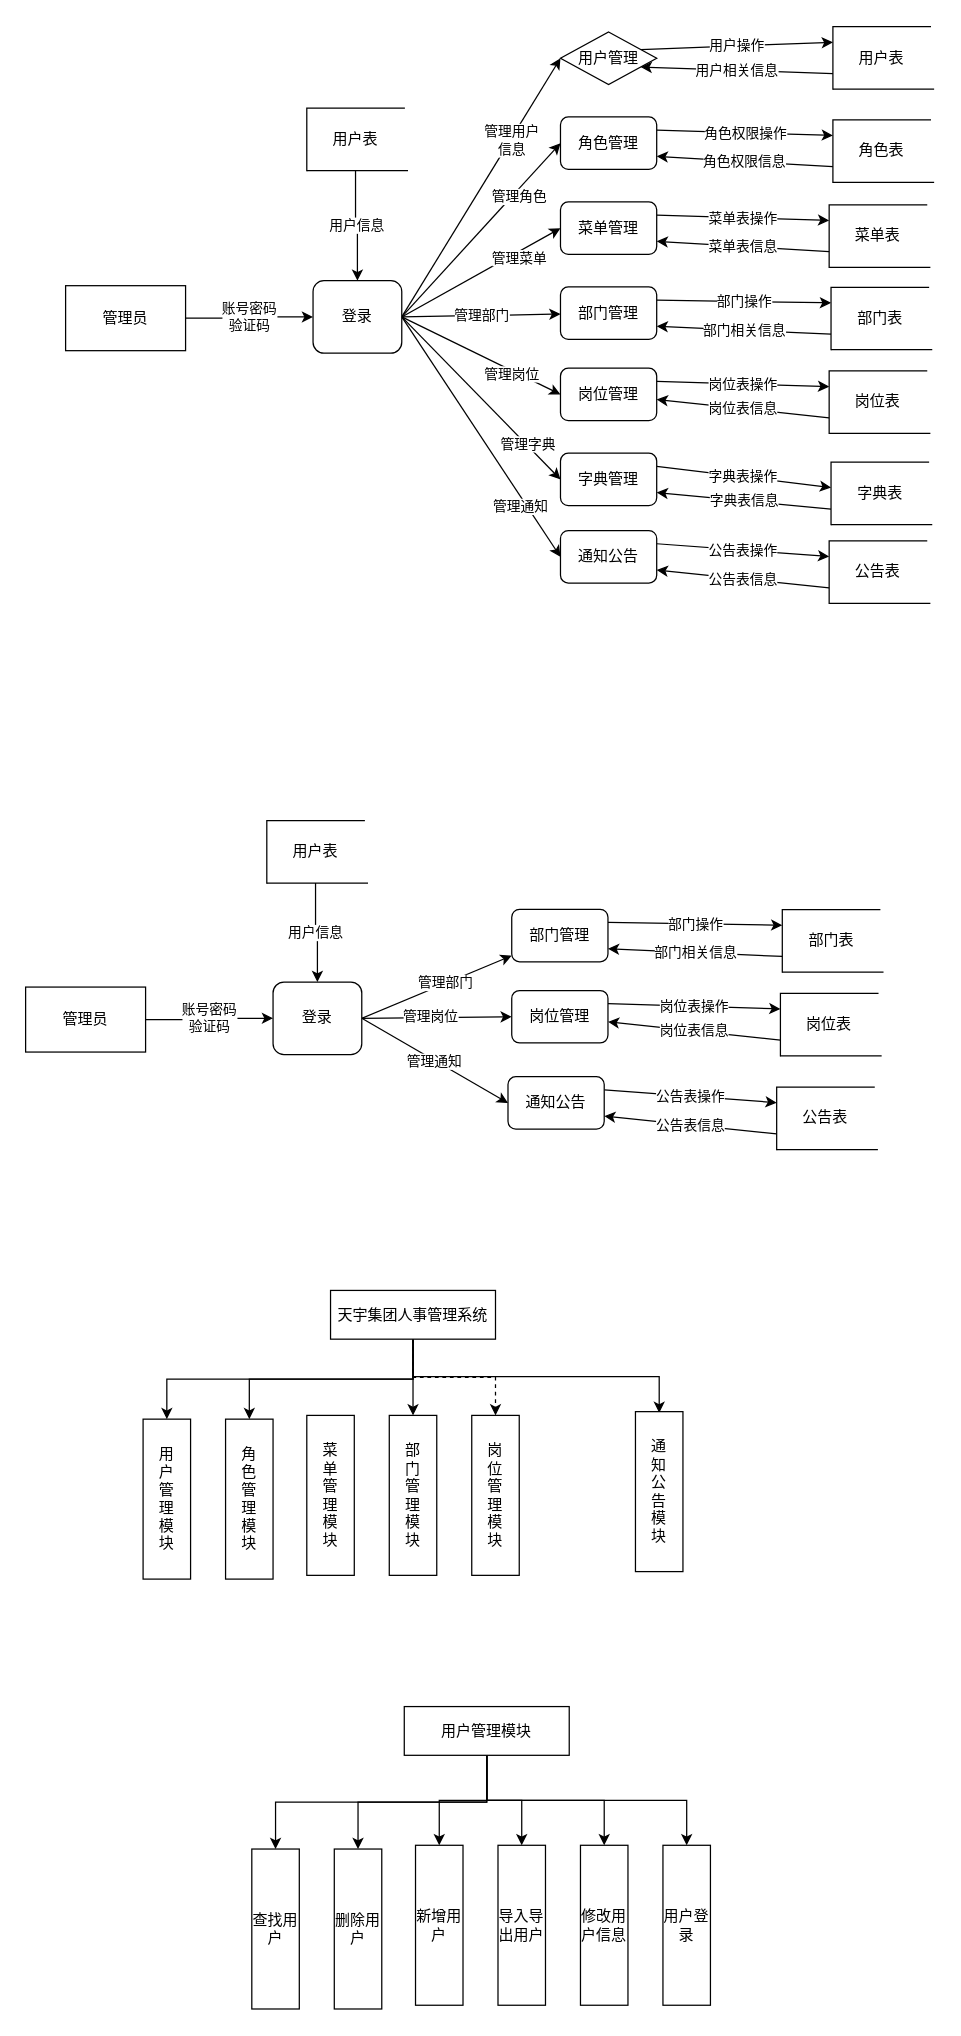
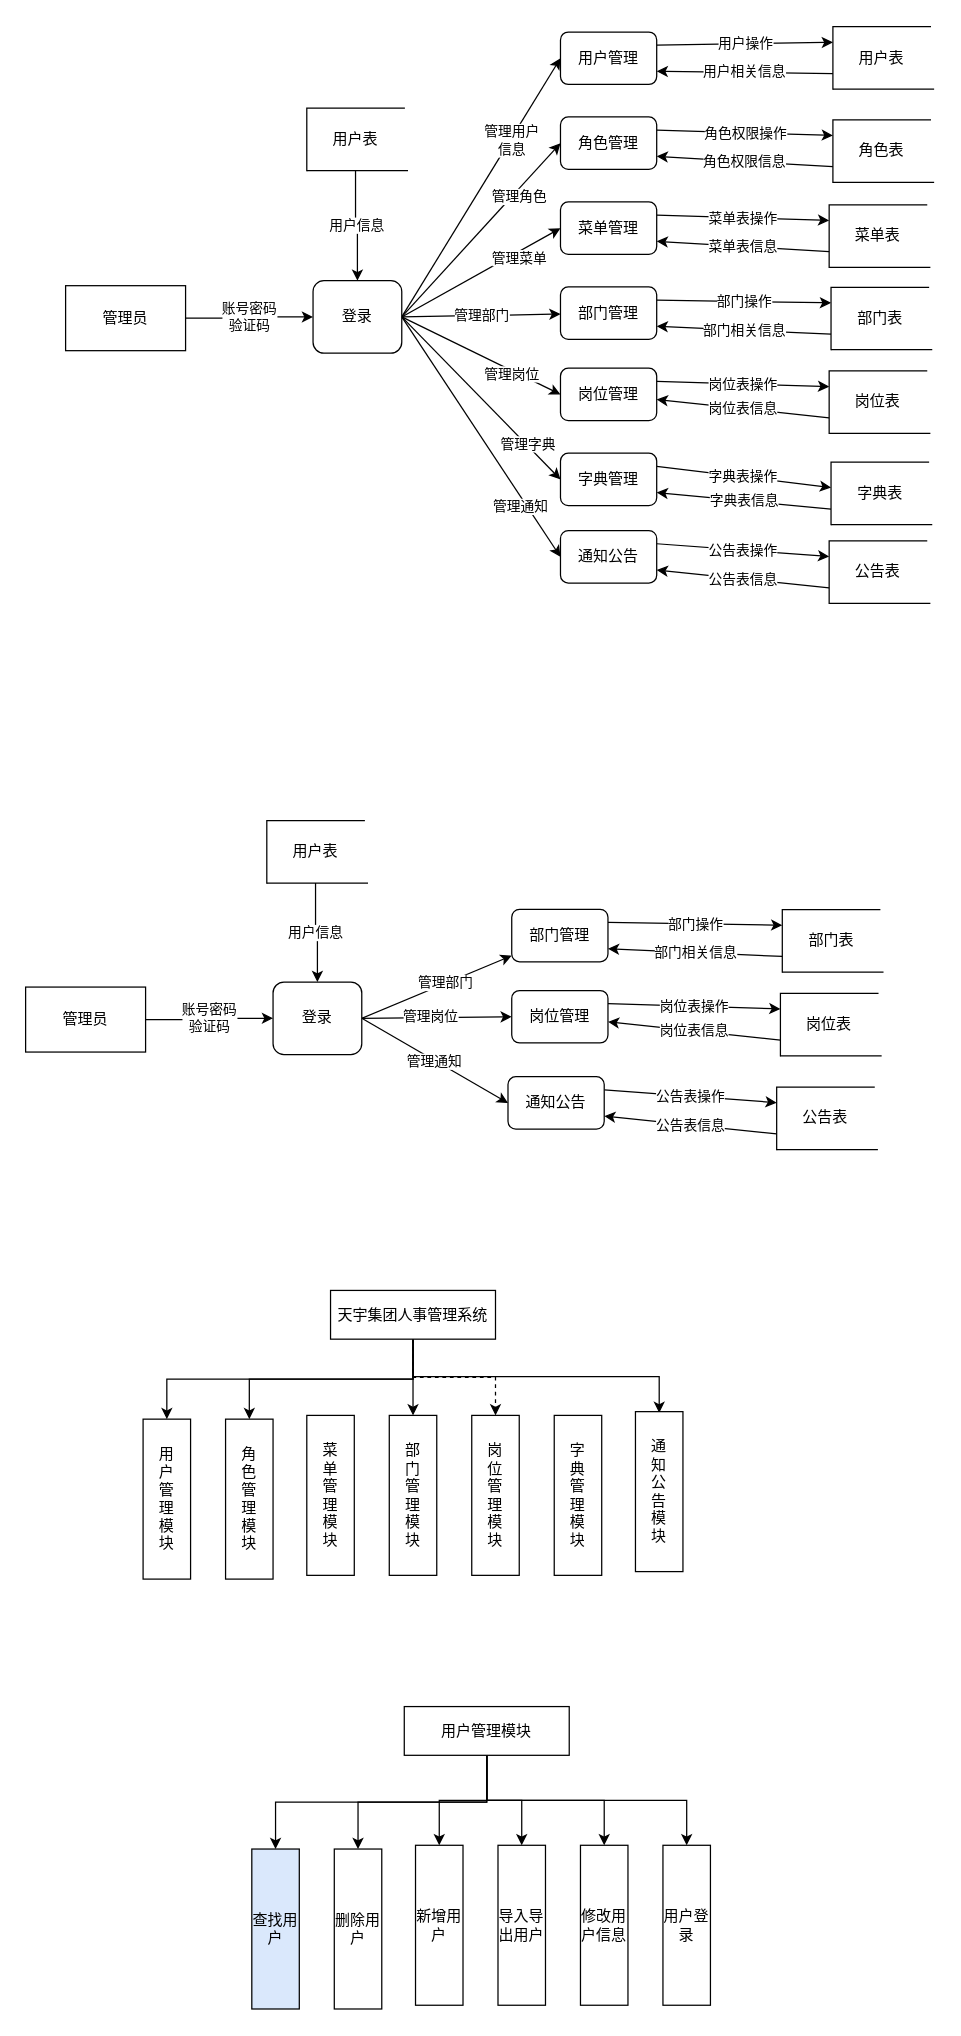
(609, 58) -> (609, 58)
none -> (578, 1496)
(276, 1929) -> (276, 1929)
